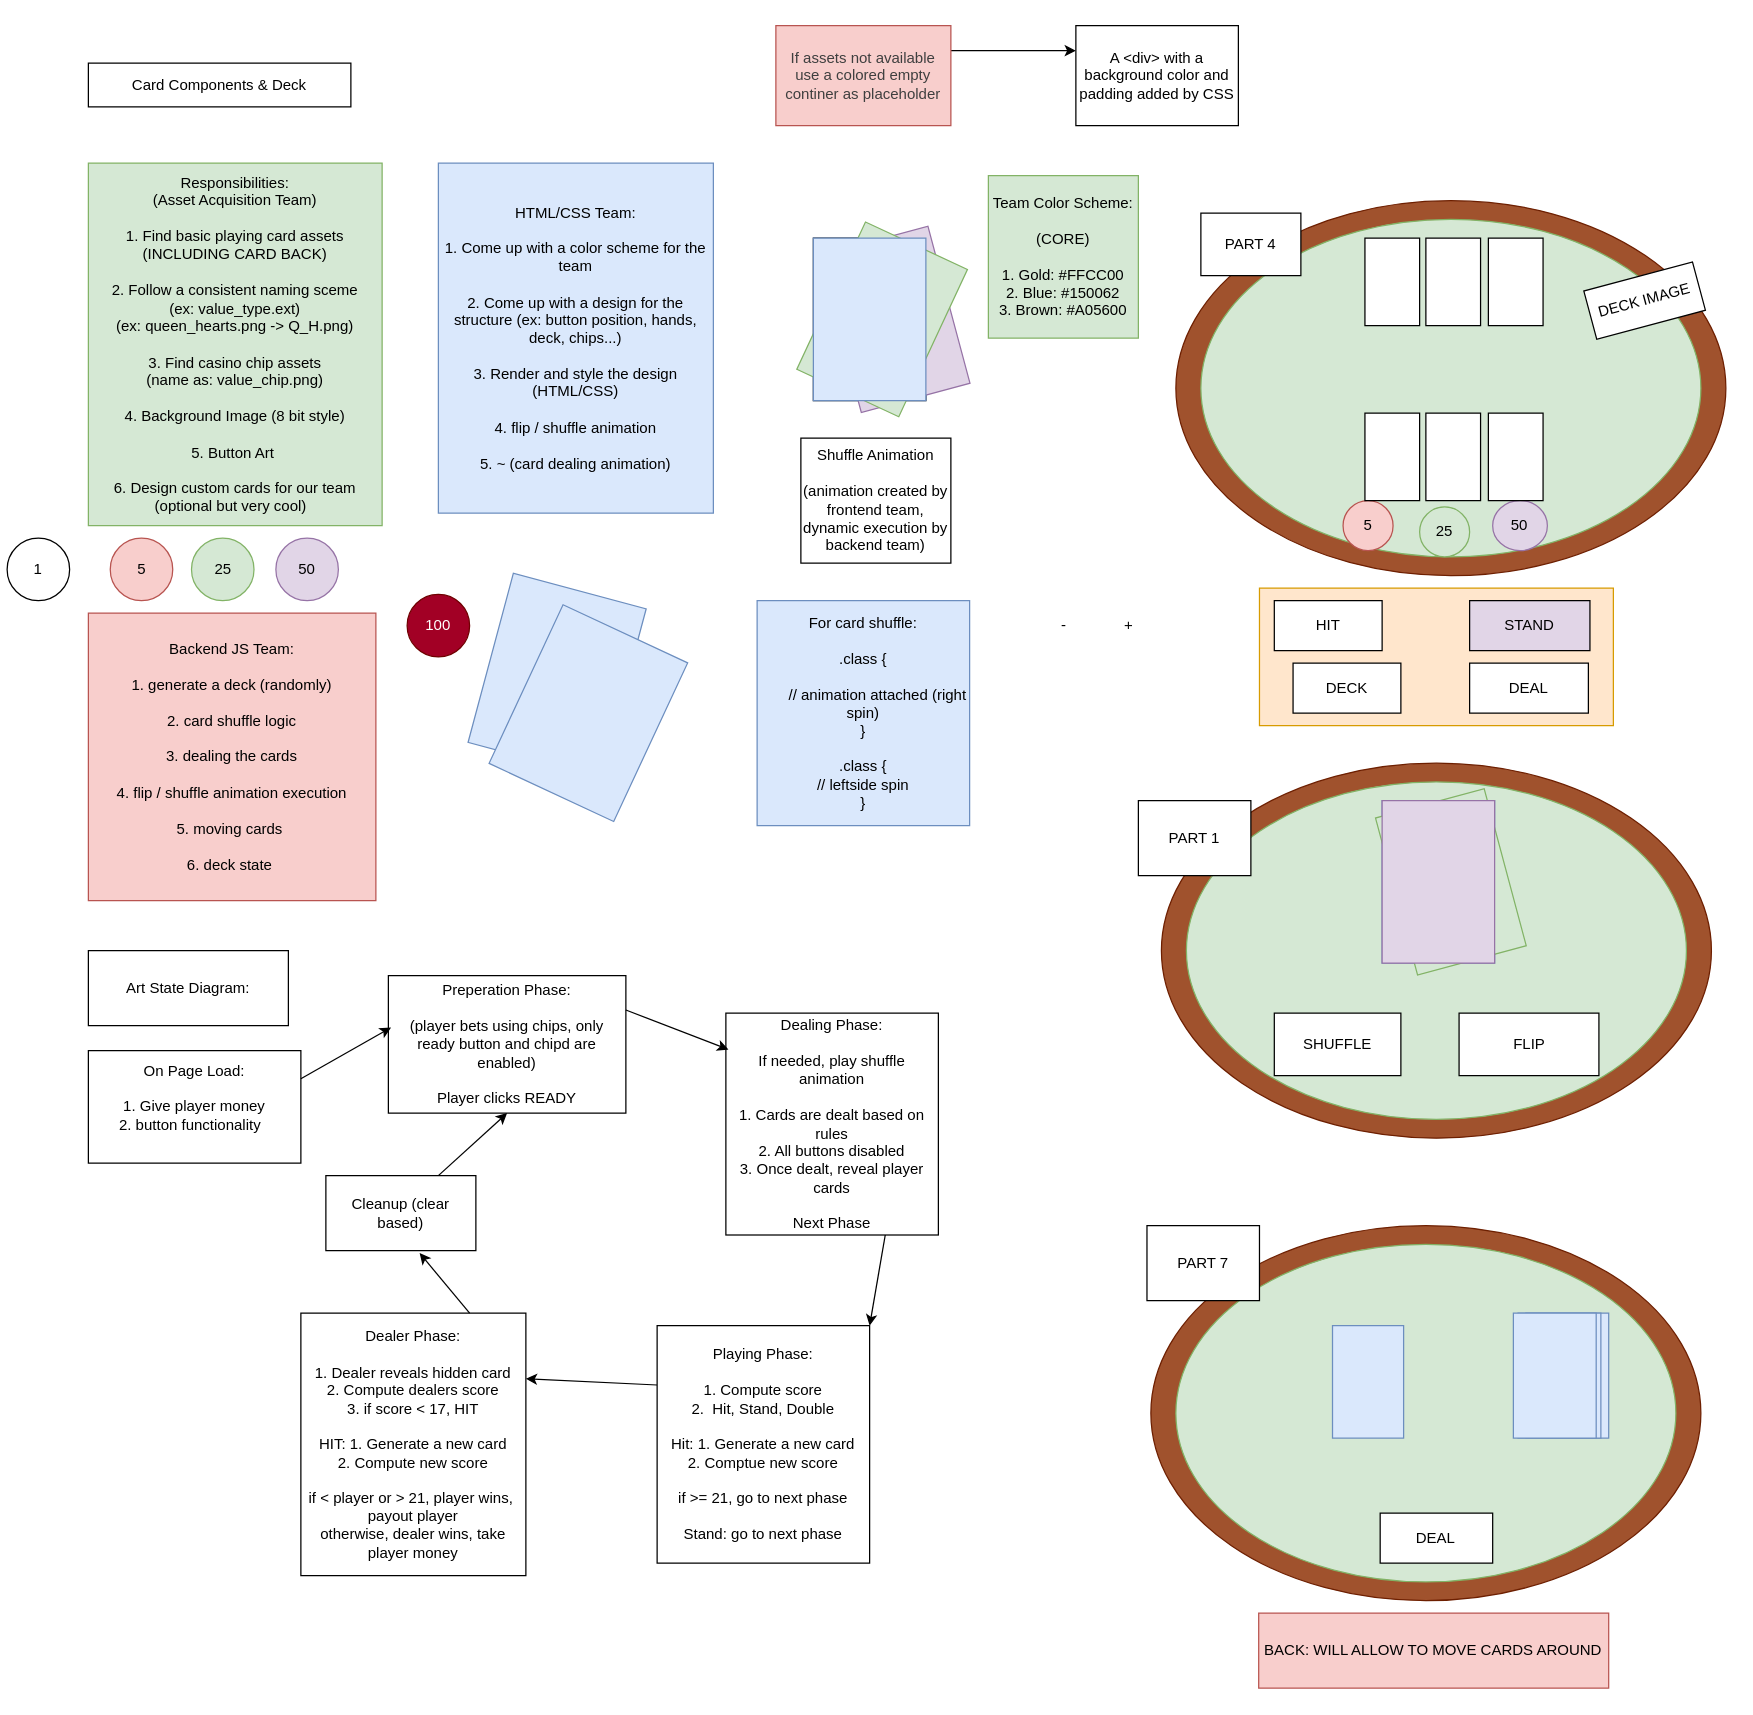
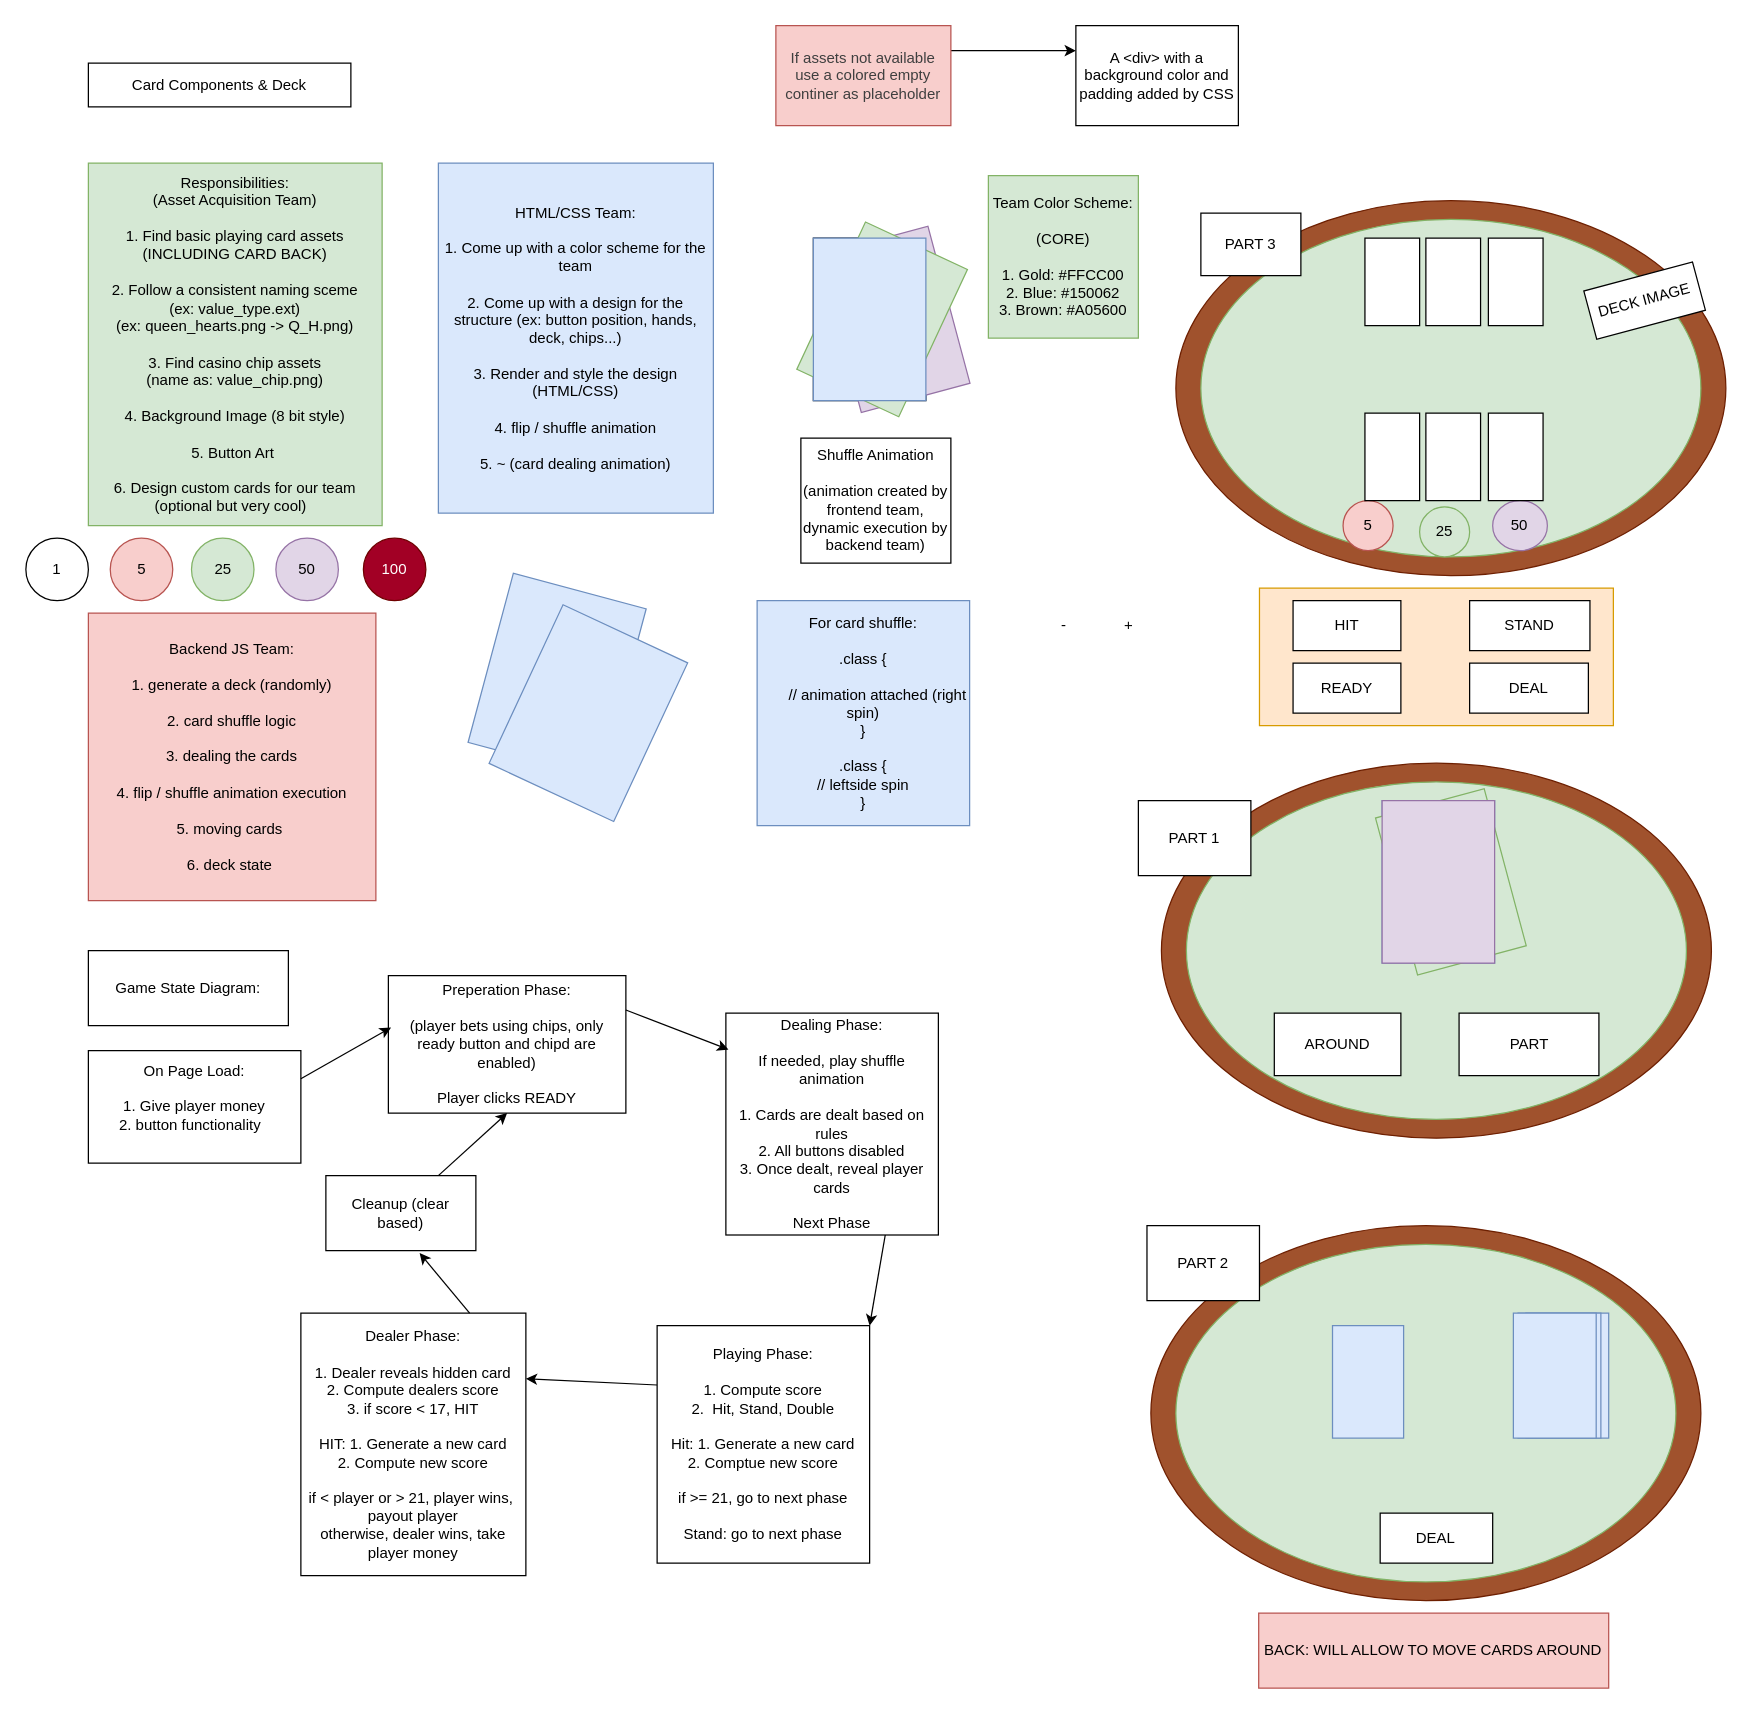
(1251, 244) -> (1251, 244)
(38, 569) -> (57, 569)
(438, 626) -> (394, 569)
(1328, 626) -> (1347, 626)
(1530, 626) -> (1530, 626)
(1347, 688) -> (1347, 688)
(188, 988) -> (188, 988)
(1338, 1044) -> (1338, 1044)
(1529, 1044) -> (1529, 1044)
(1203, 1263) -> (1203, 1263)
